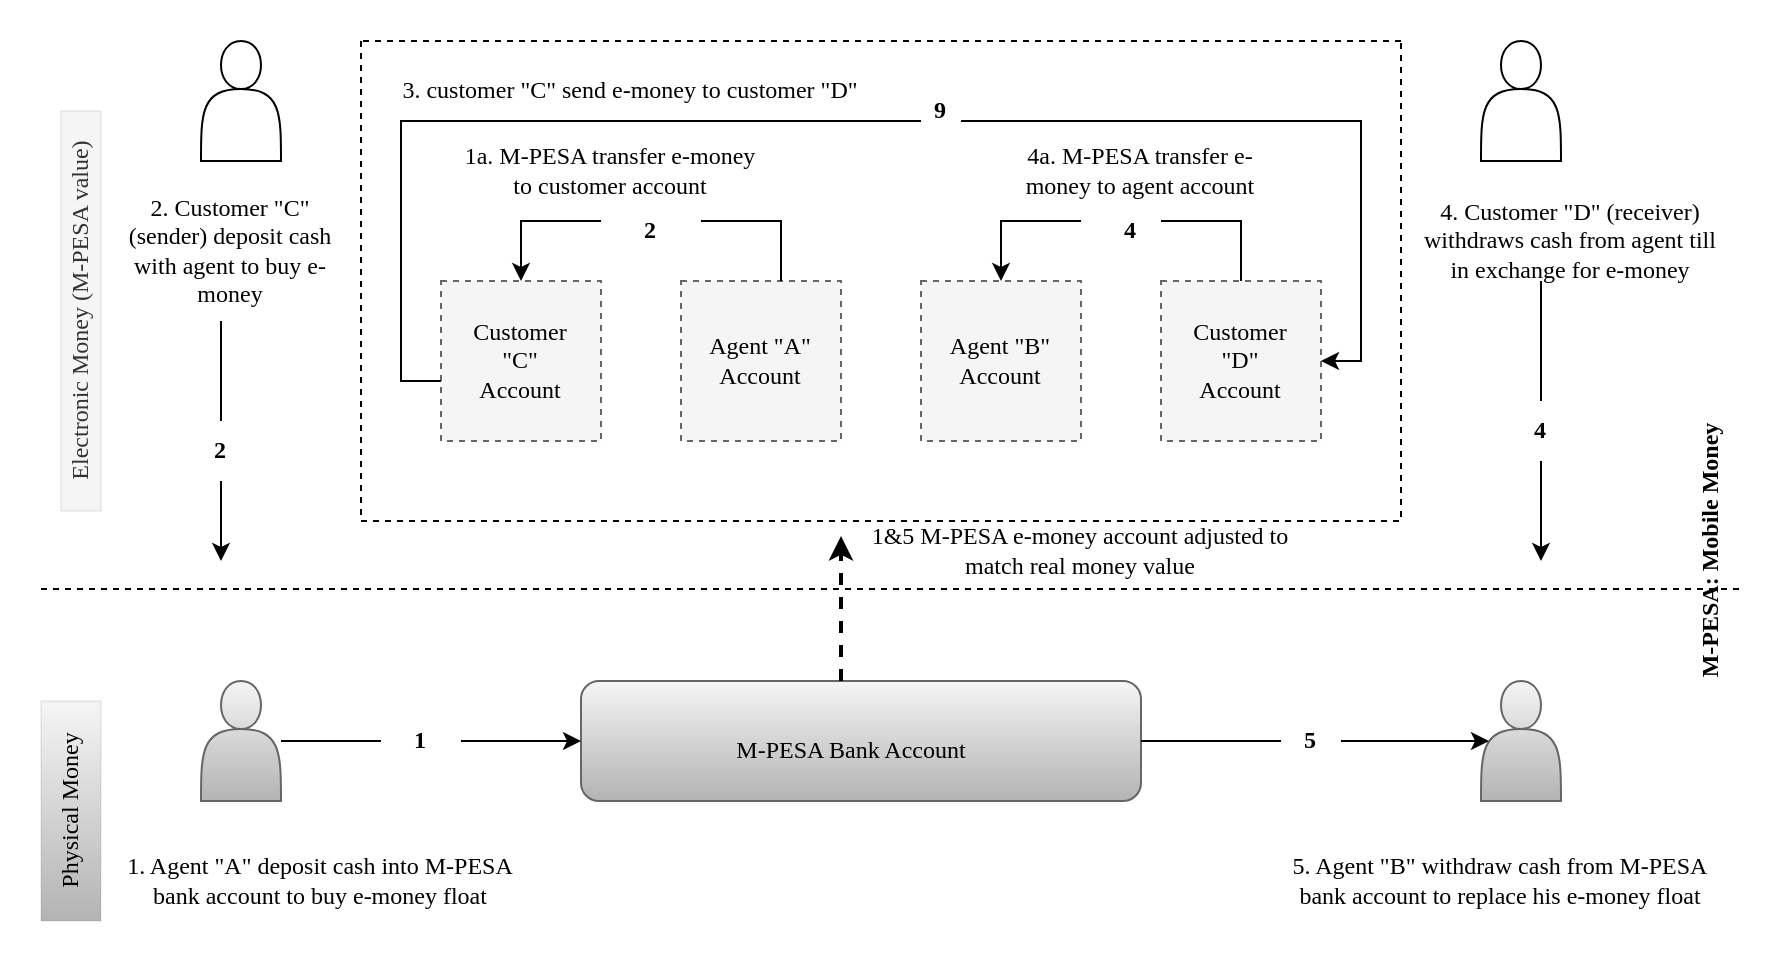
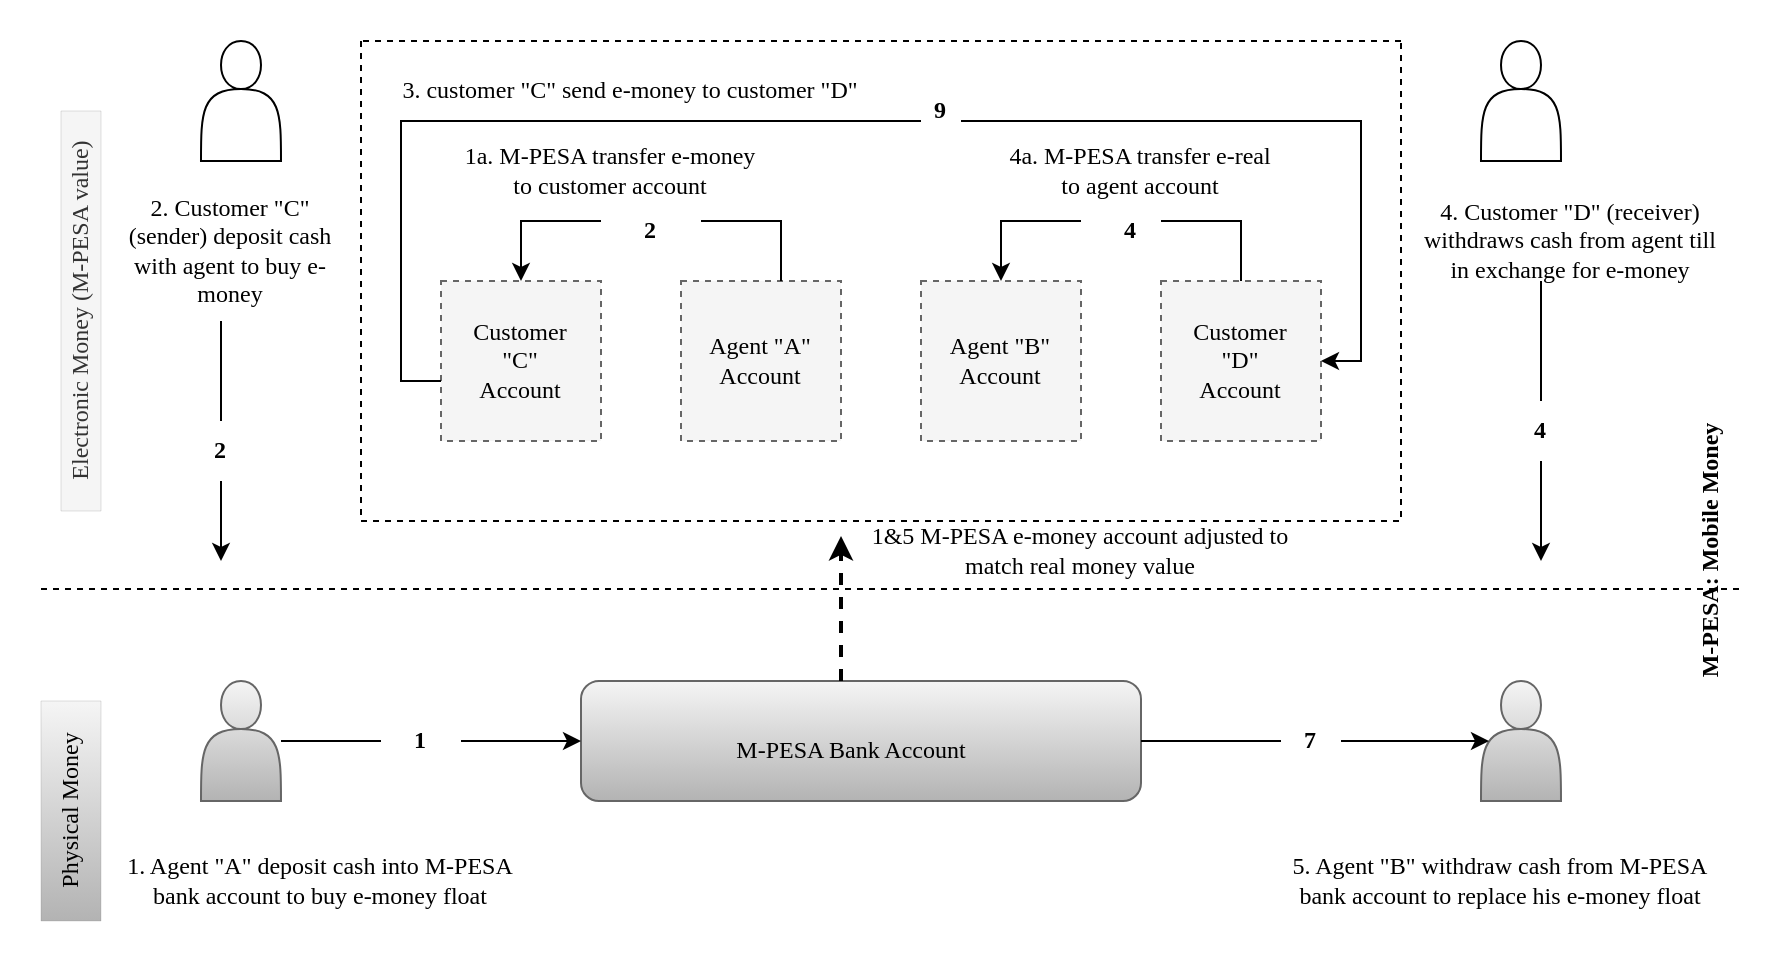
(1141, 171) -> (1141, 171)
(1311, 741) -> (1311, 741)
